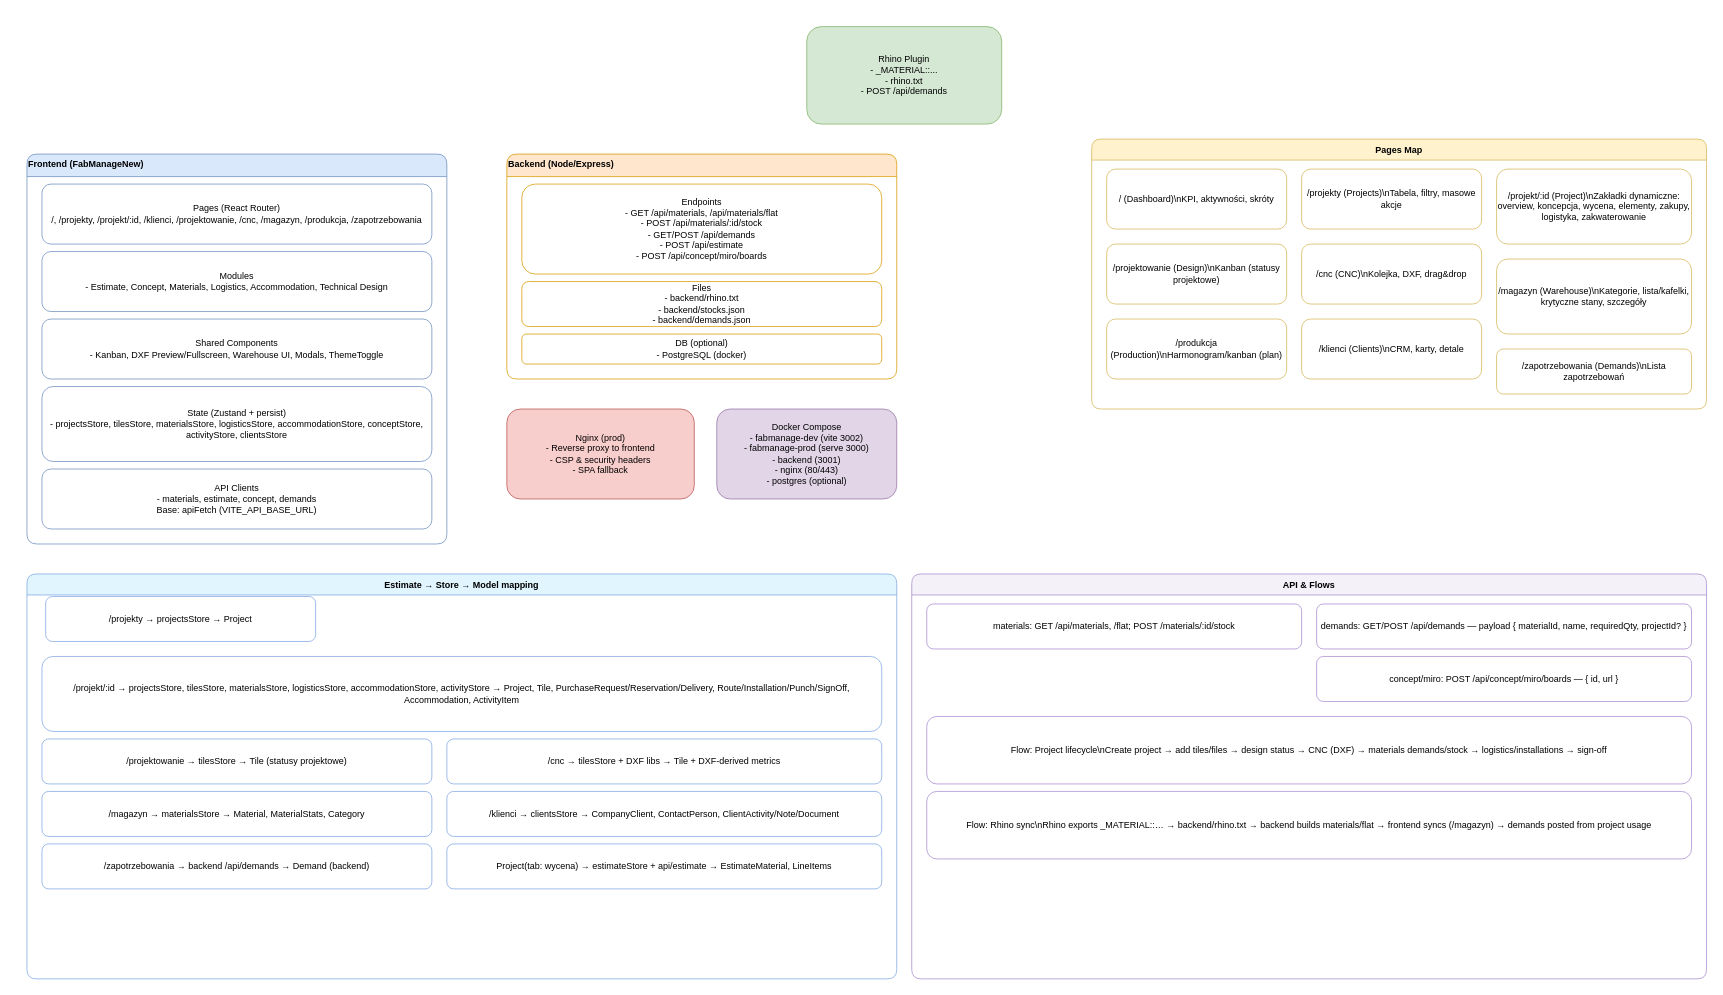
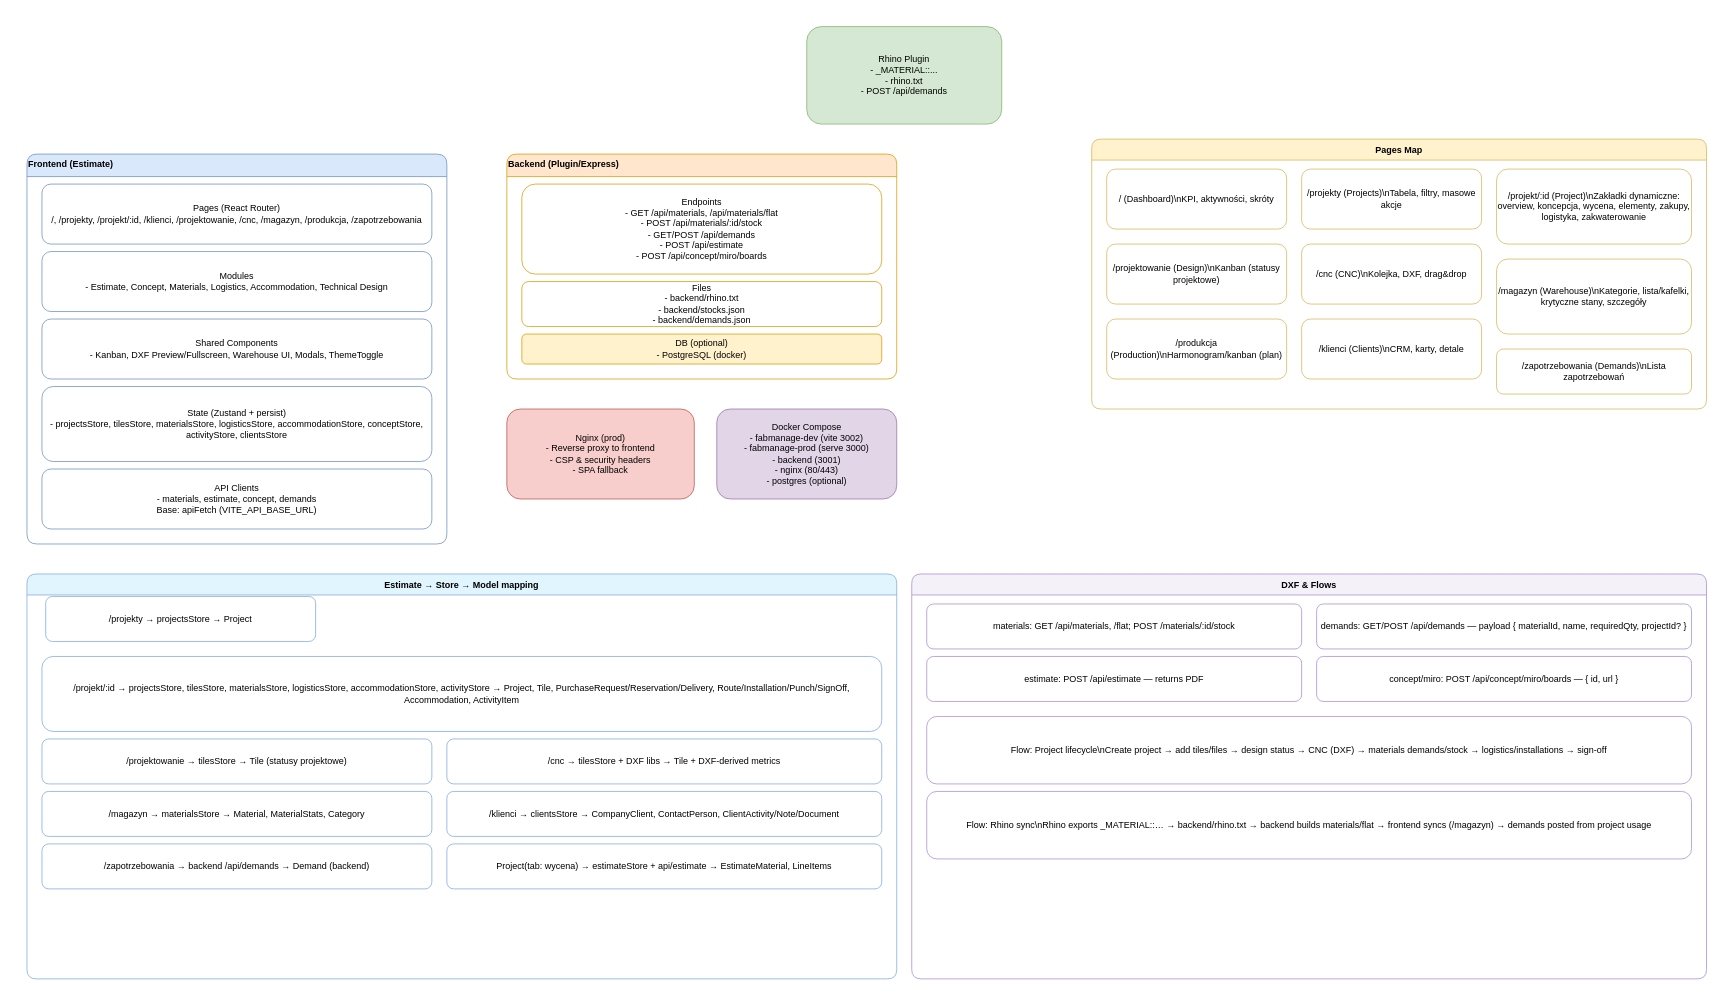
(85, 164) -> (73, 164)
(562, 164) -> (565, 164)
(702, 349) -> (702, 349)
(1309, 585) -> (1309, 585)
none -> (1114, 679)
